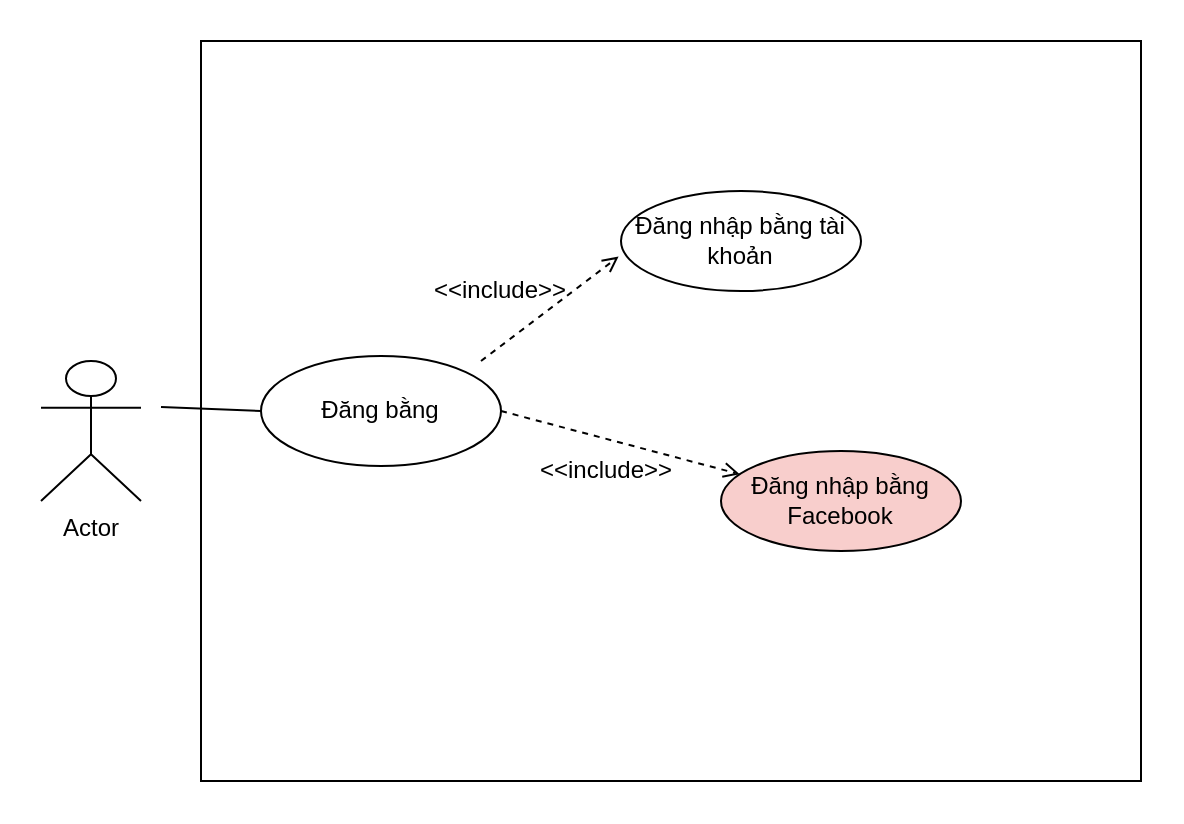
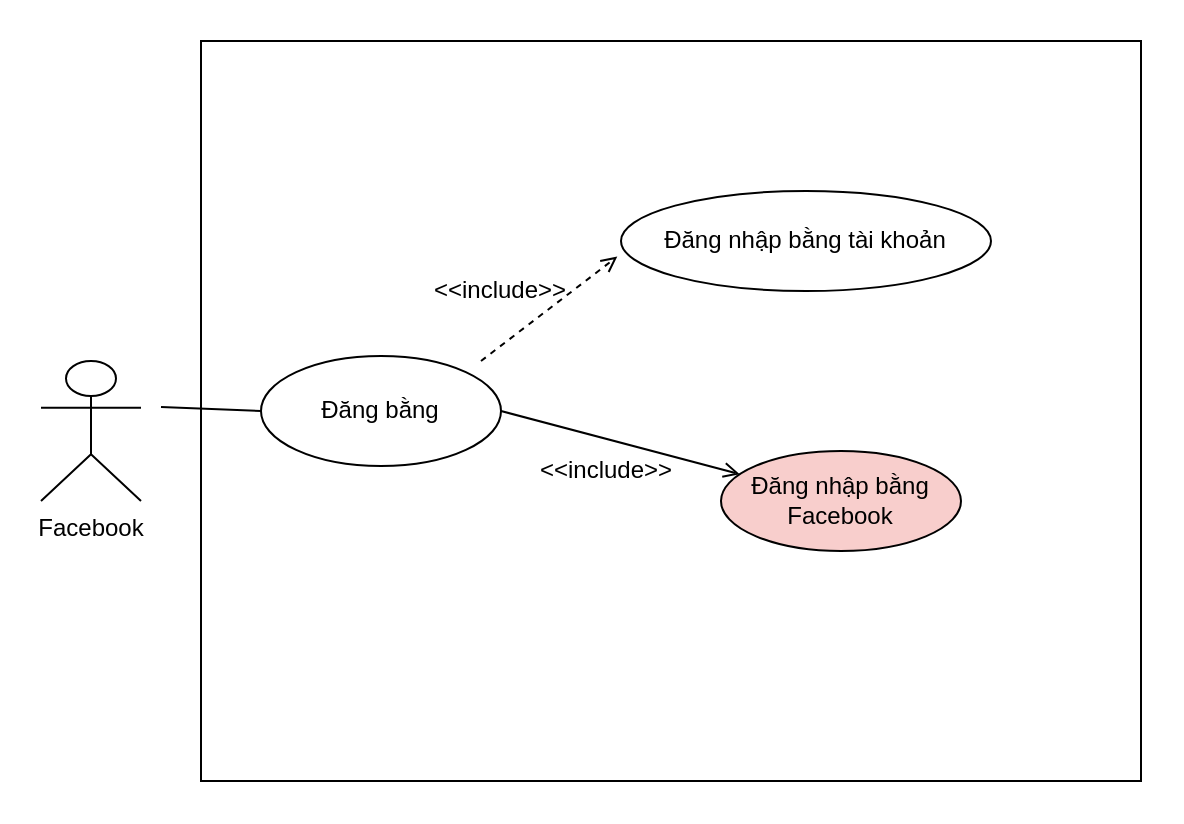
(741, 241) -> (806, 241)
(618, 442) -> (618, 442)
(92, 529) -> (92, 529)
